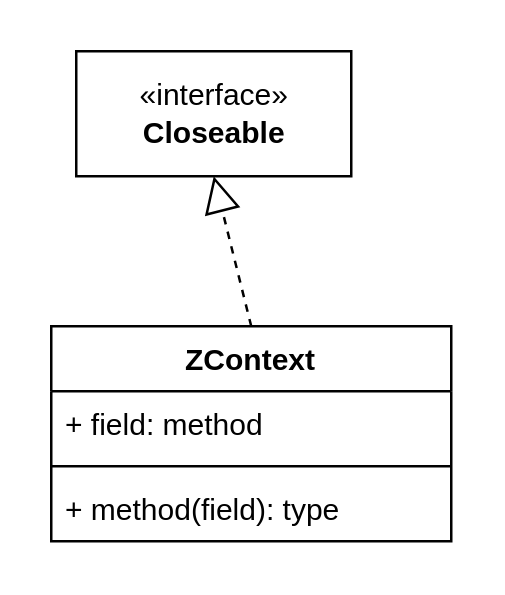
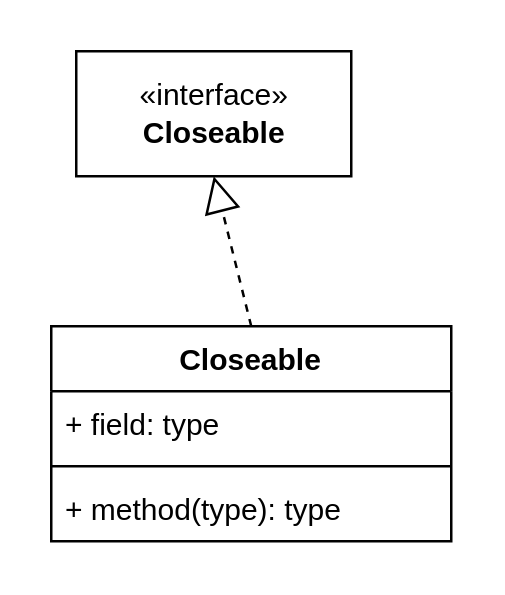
(250, 360) -> (250, 360)
(172, 425) -> (155, 425)
(222, 510) -> (221, 510)
